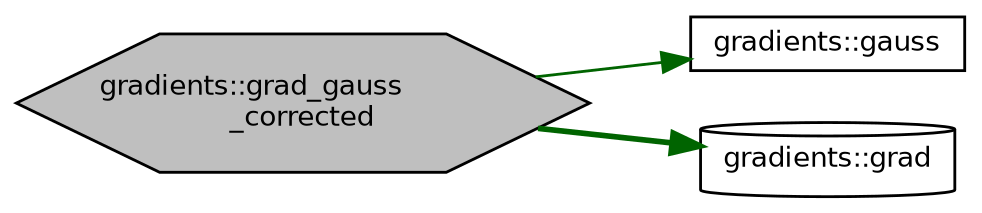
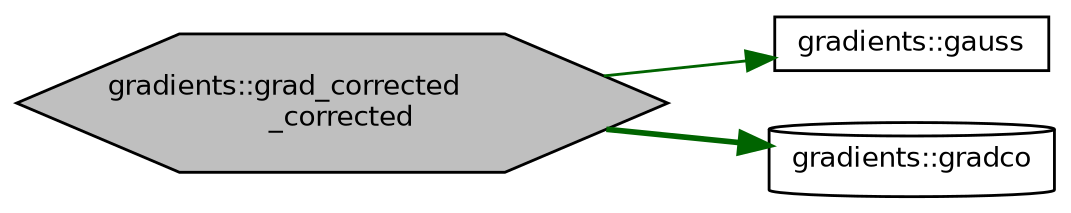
(303, 103) -> (342, 103)
(828, 160) -> (912, 160)
